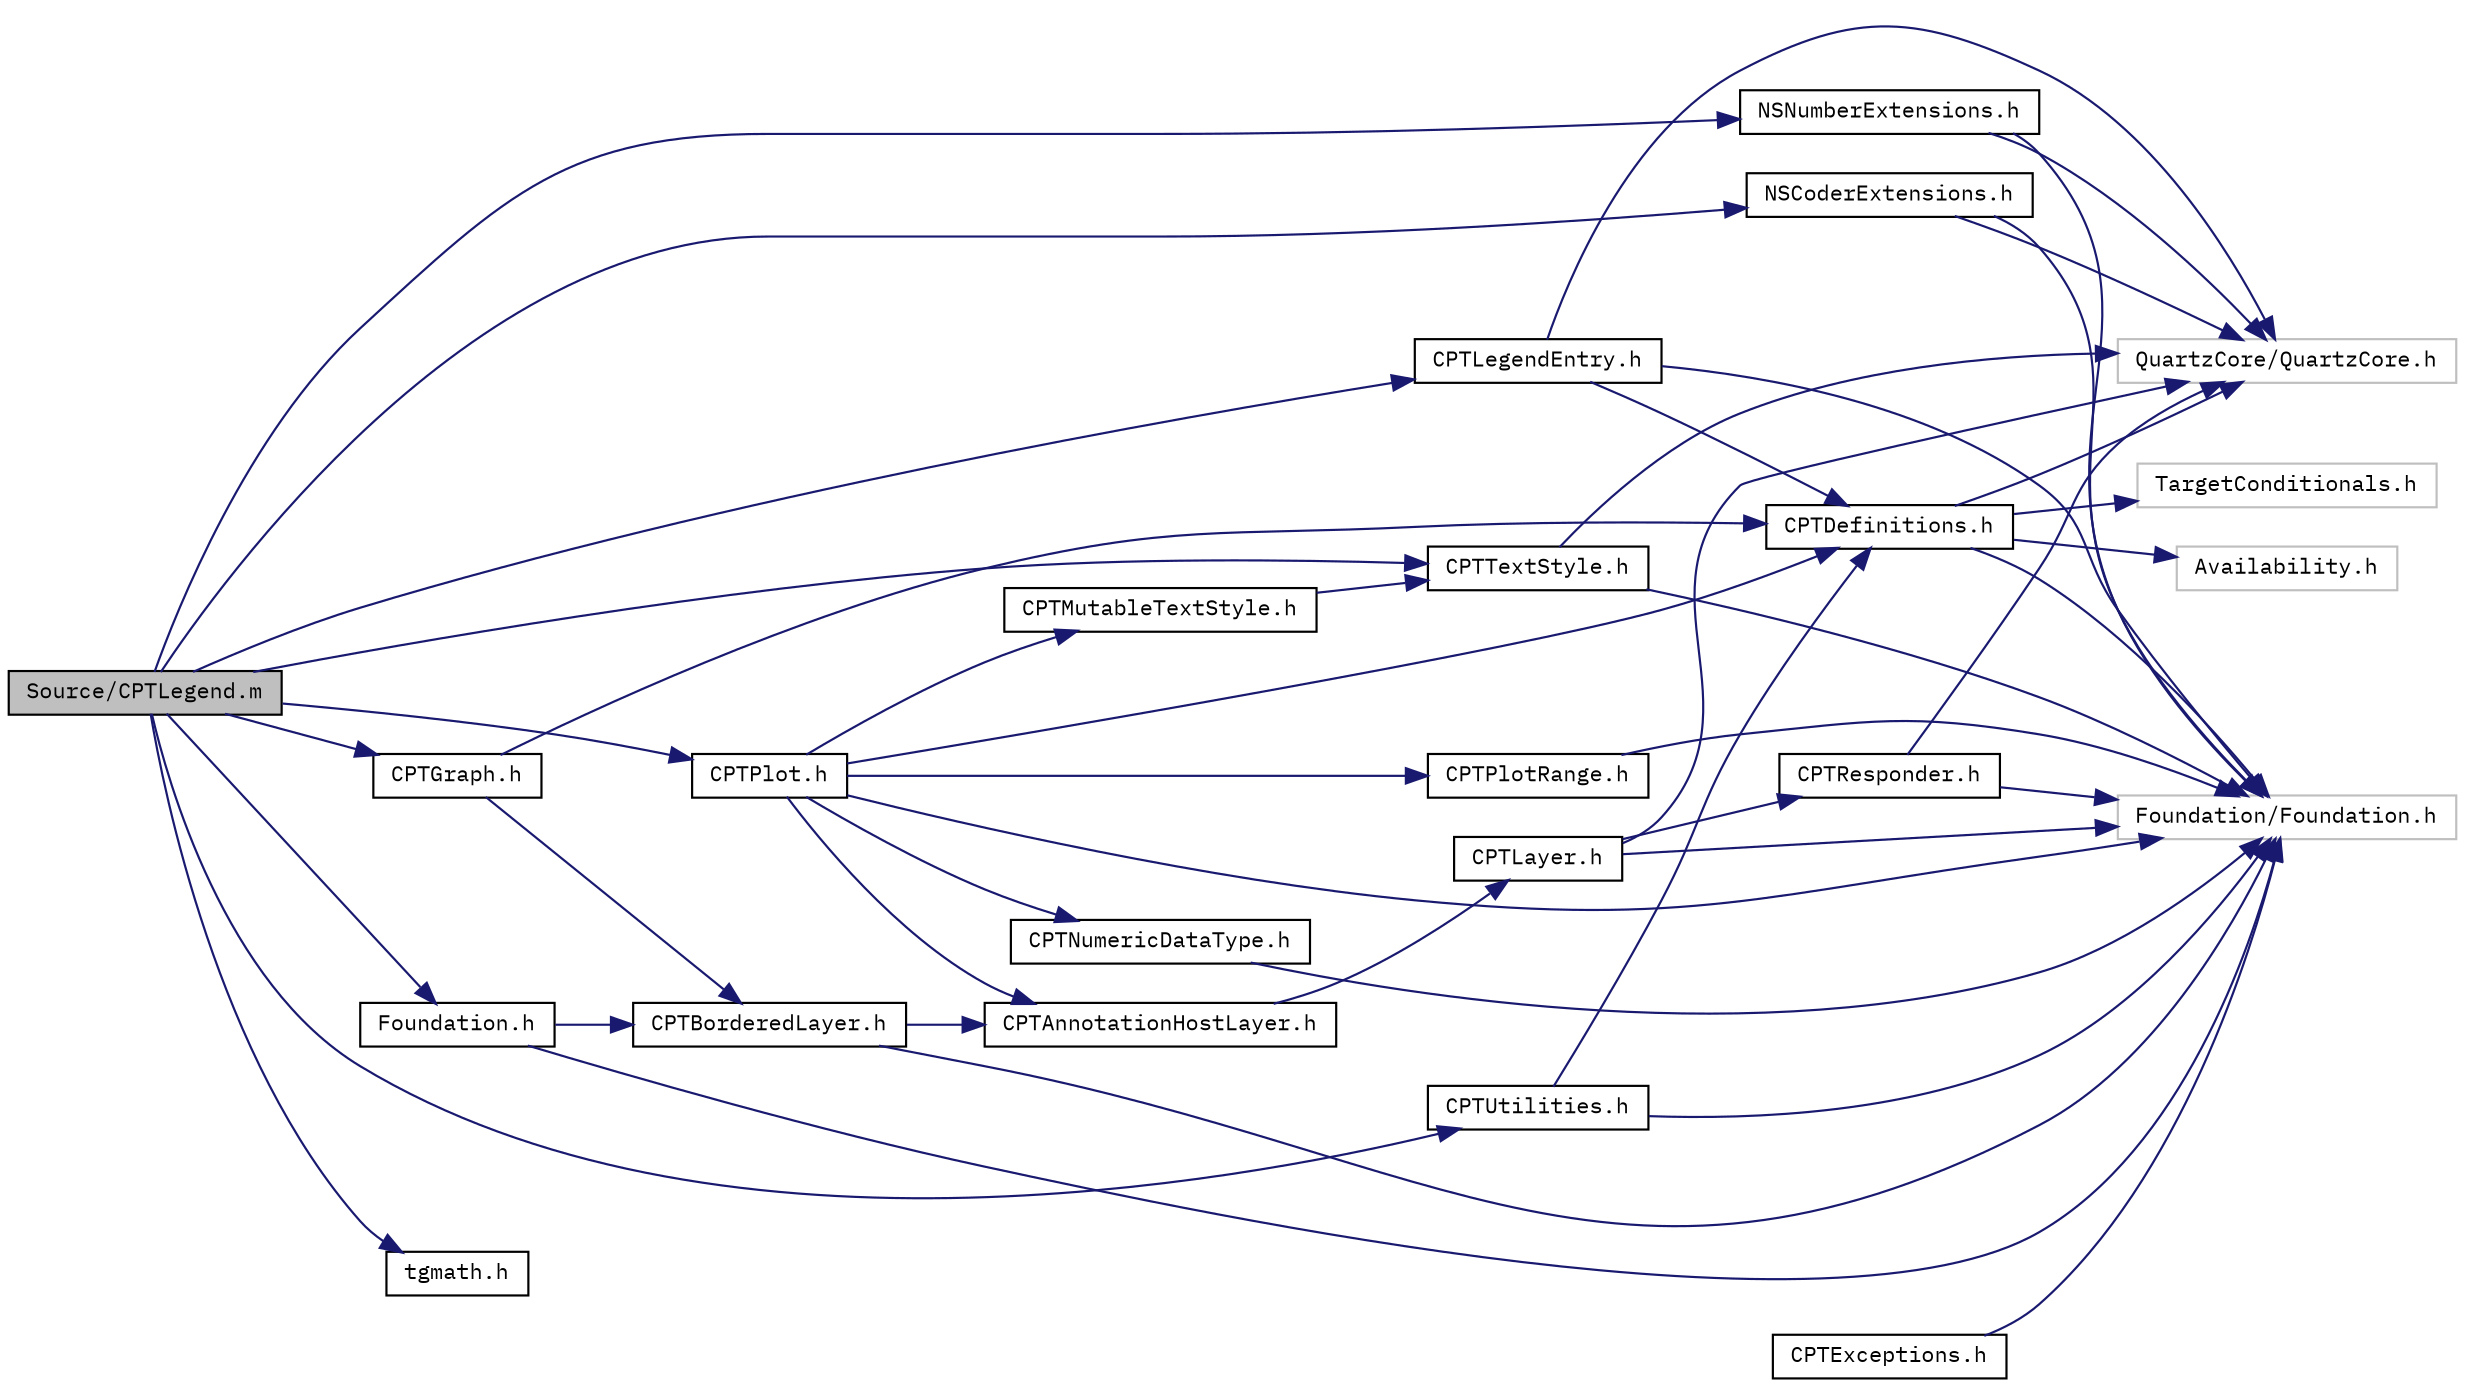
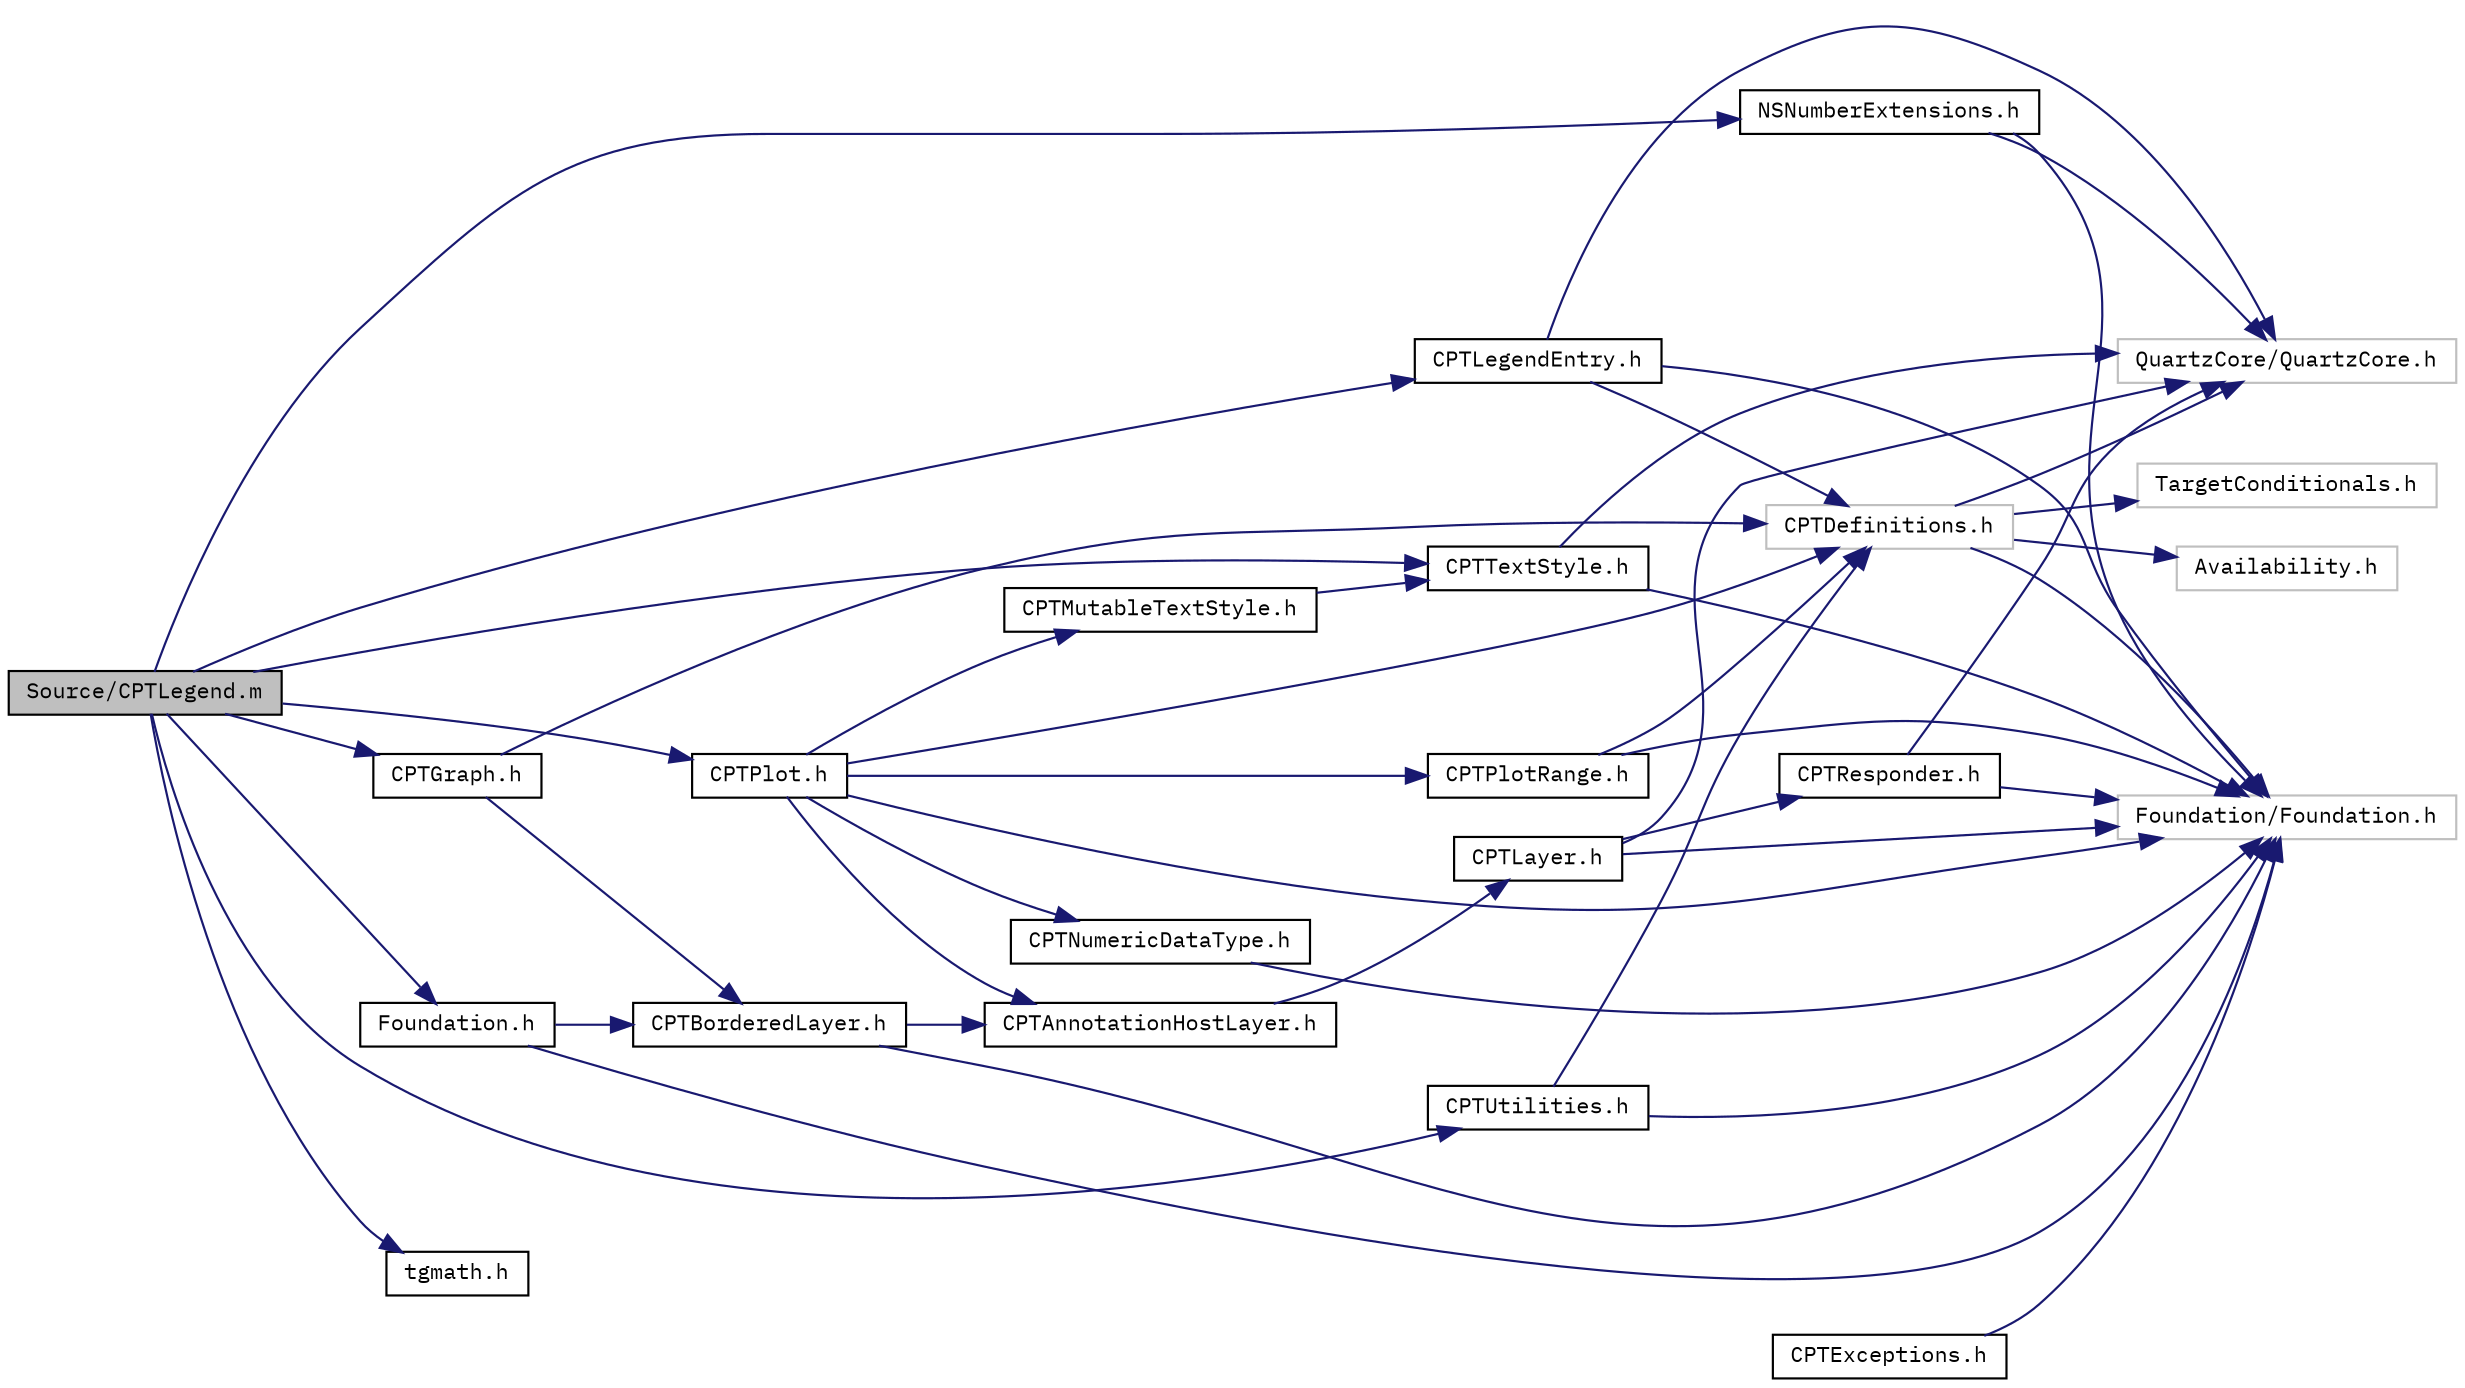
(1890, 195) -> none
(1890, 527) -> (1890, 527)
none -> (1731, 669)
